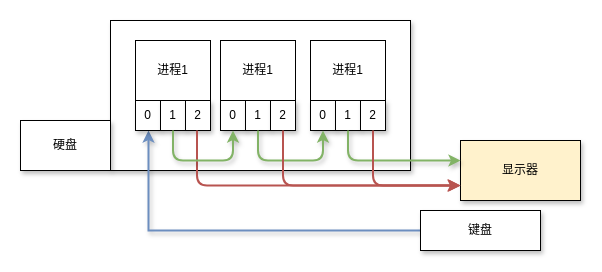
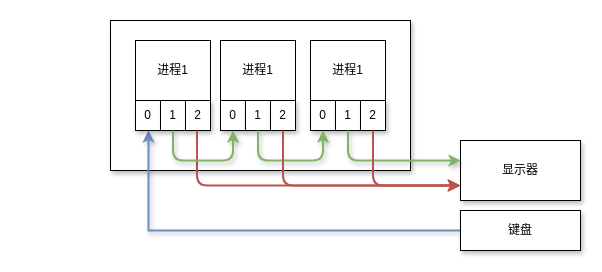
(66, 146) -> none
(521, 171) -> (521, 171)
(481, 231) -> (521, 231)
